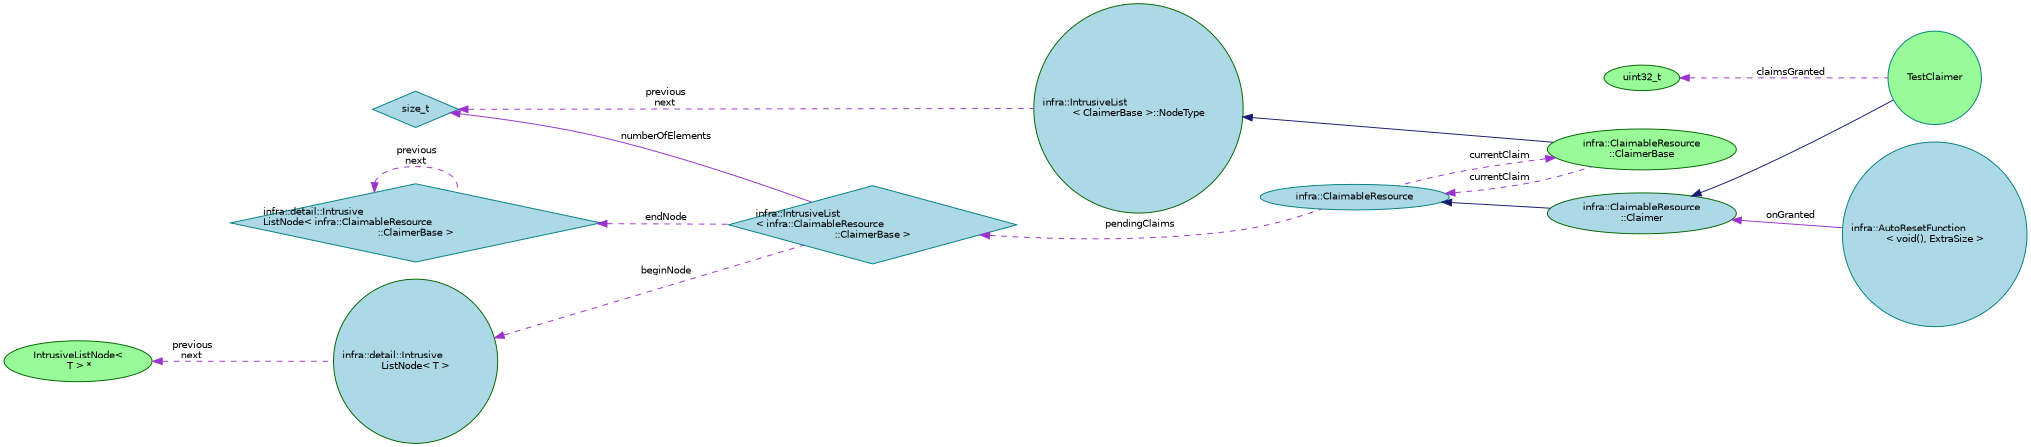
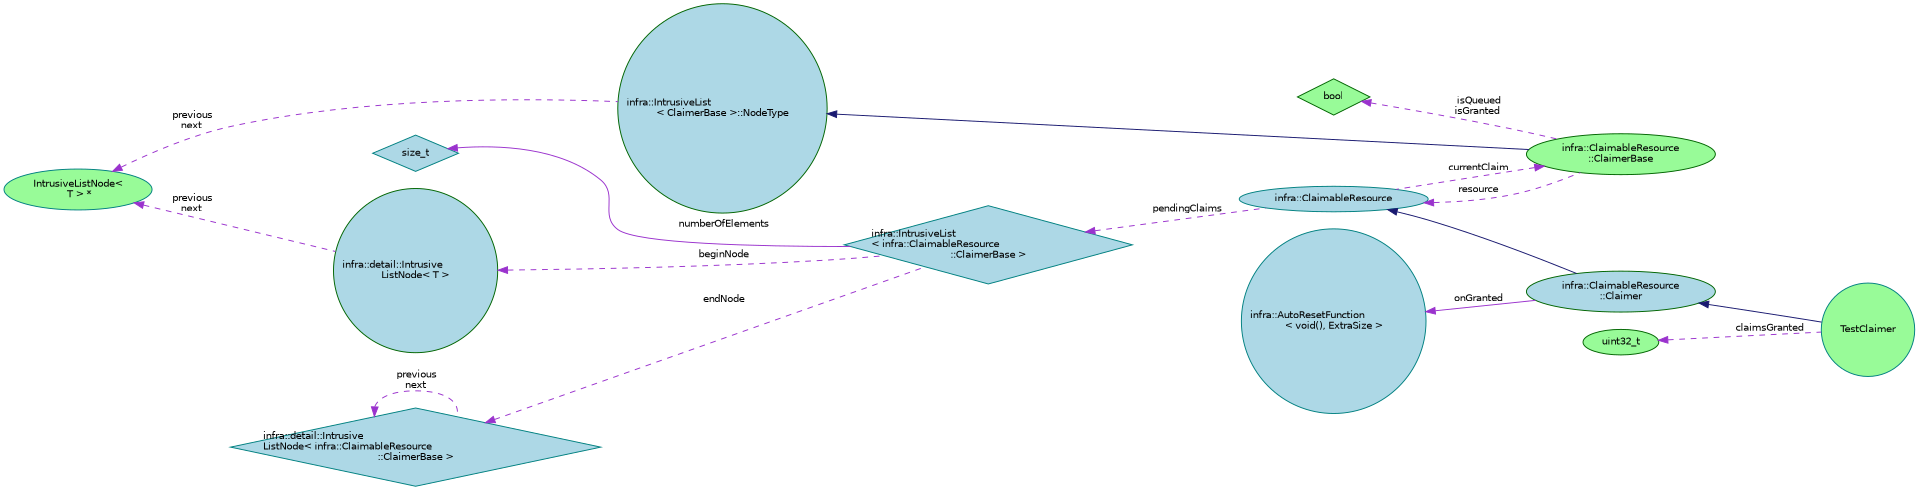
none -> (1334, 97)
(751, 109) -> (365, 107)
(1498, 178) -> (1477, 190)
(1792, 224) -> (1485, 306)
(78, 361) -> (78, 189)
